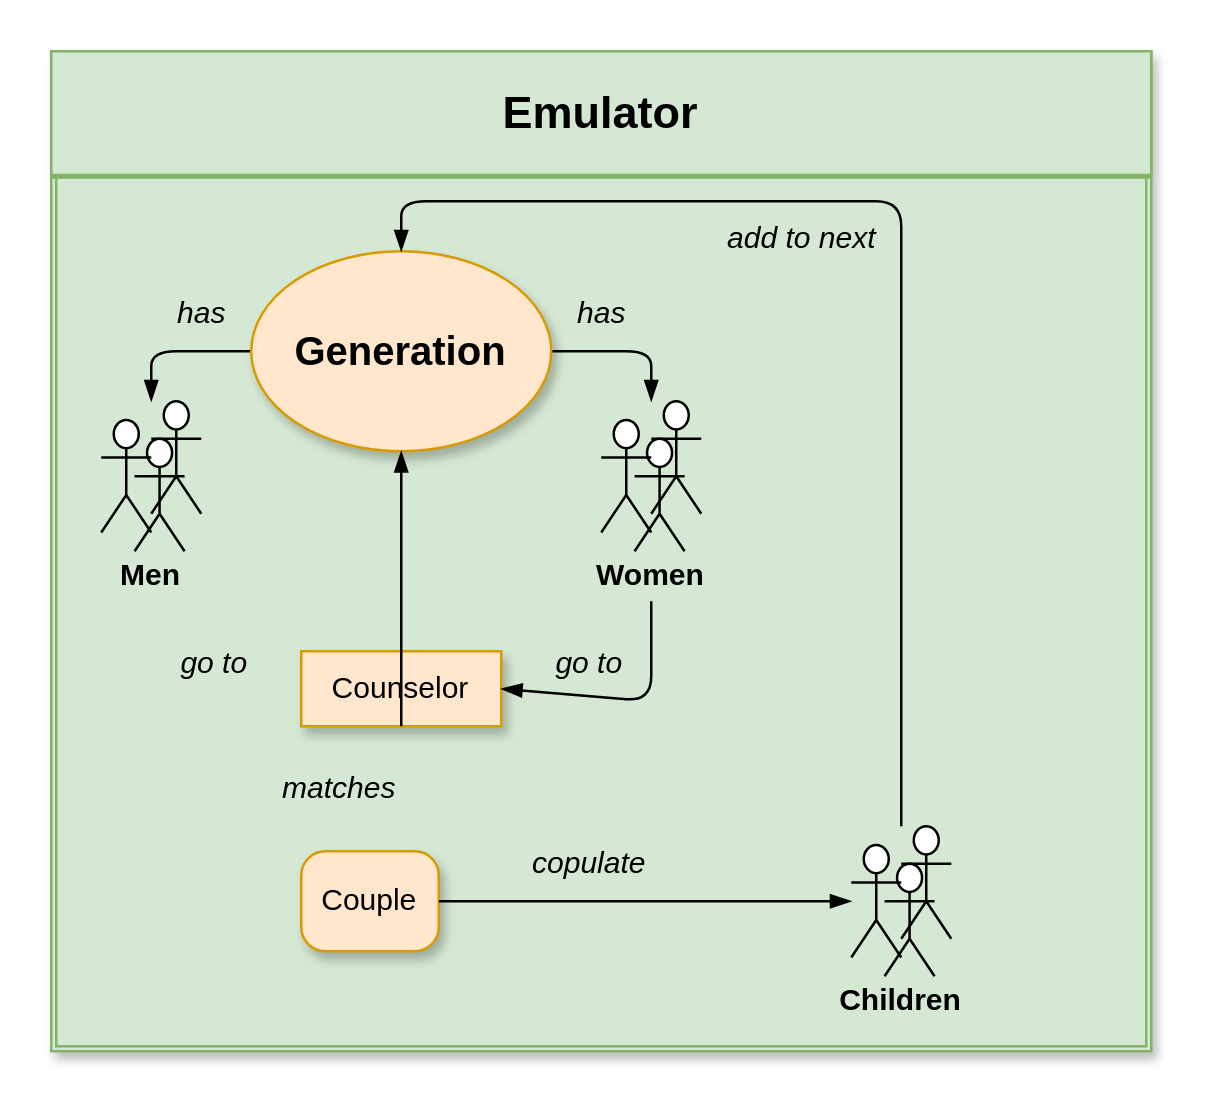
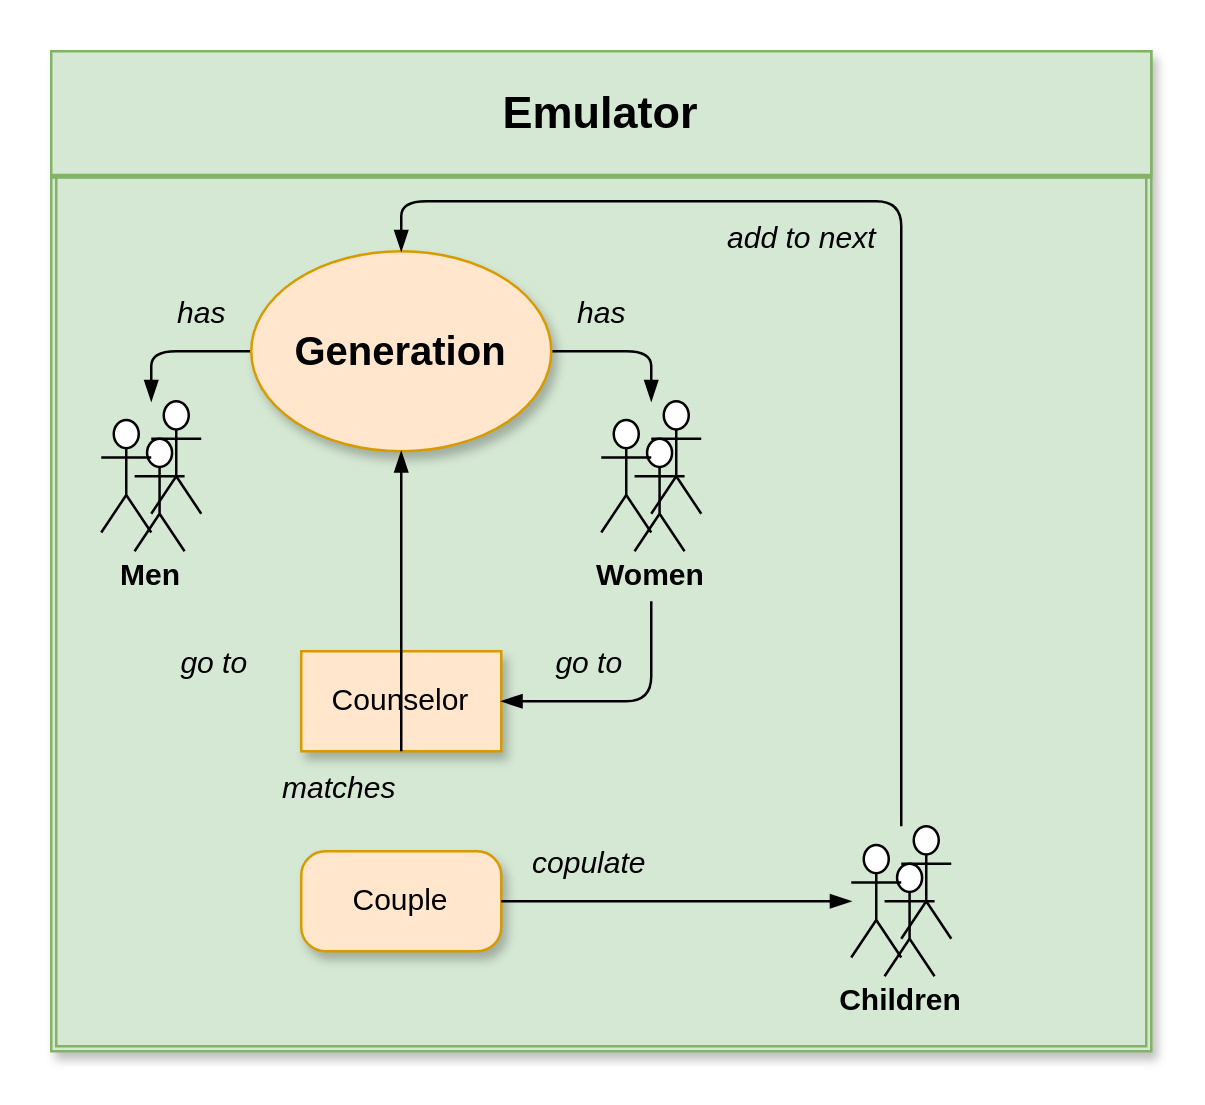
(401, 689) -> (401, 701)
(370, 901) -> (401, 901)
